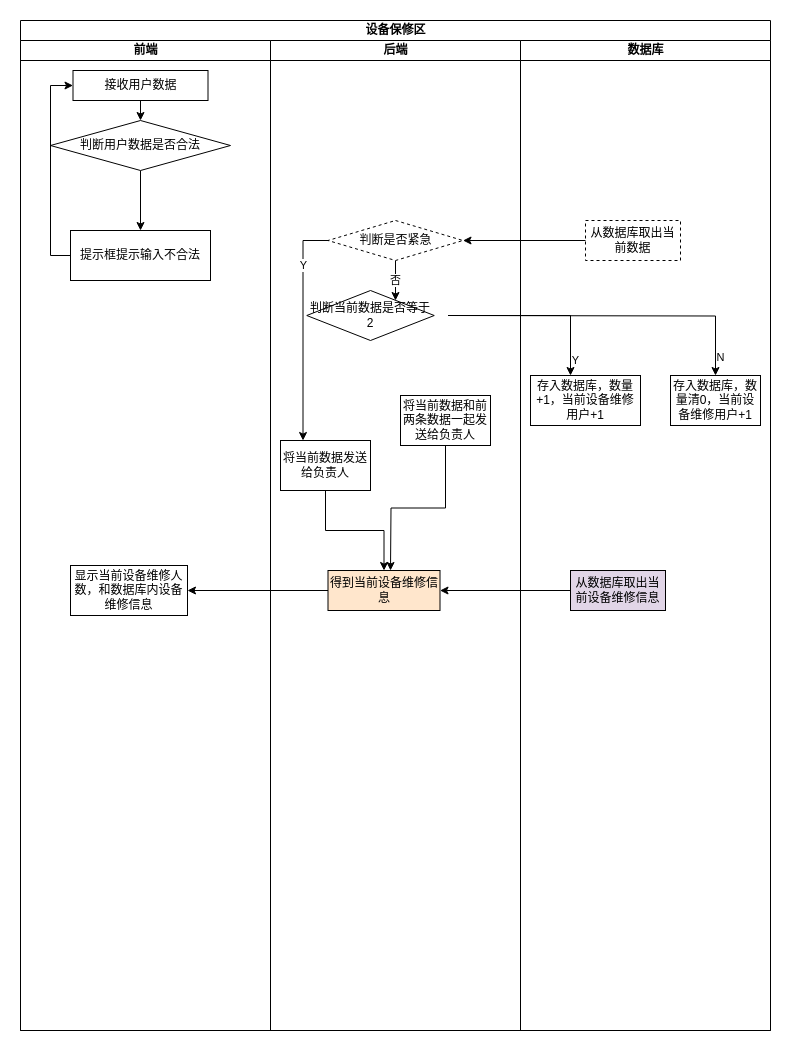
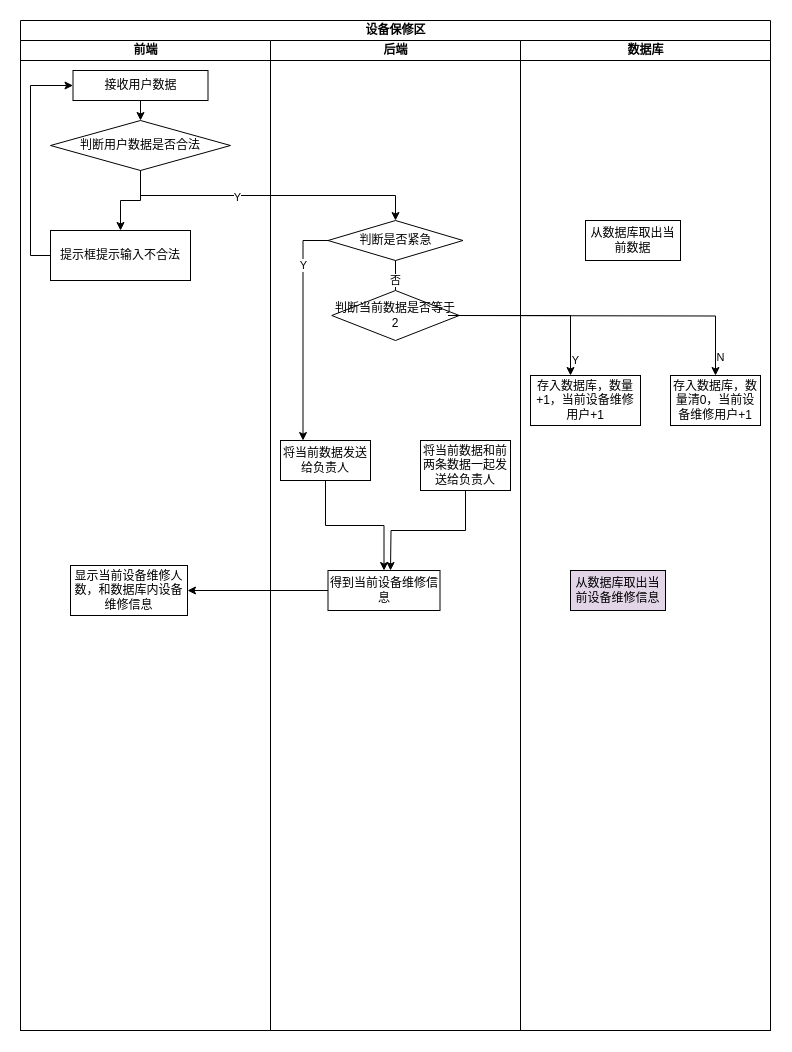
none -> (278, 196)
(396, 241) -> (396, 241)
(527, 241) -> none
(633, 241) -> (633, 241)
(141, 256) -> (121, 256)
(371, 316) -> (396, 316)
(446, 421) -> (466, 466)
(326, 466) -> (326, 461)
(384, 591) -> (384, 591)
(508, 591) -> none
